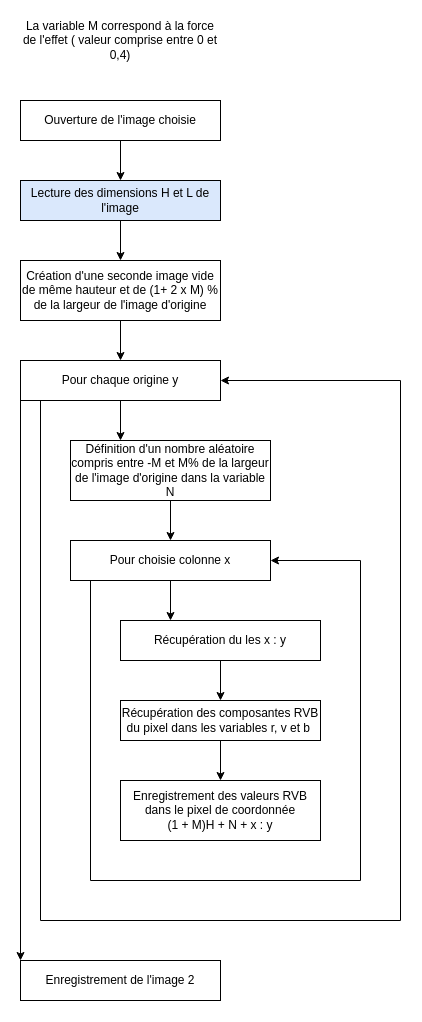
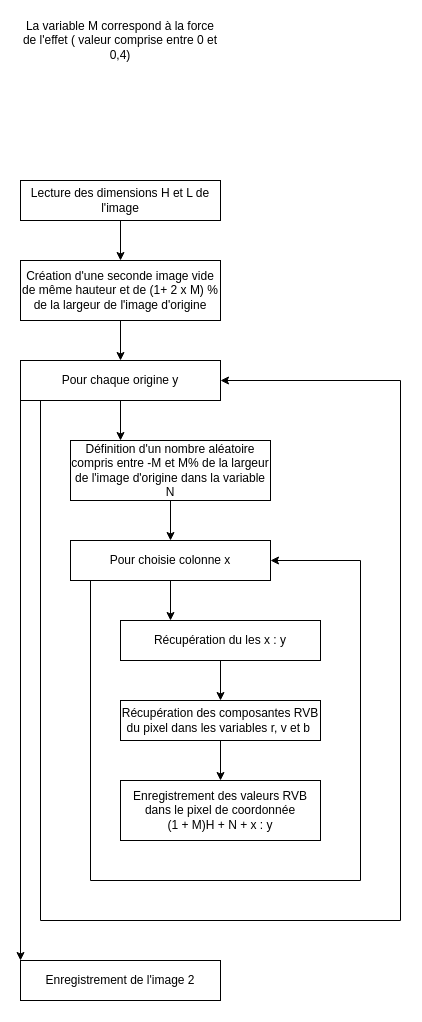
(121, 121) -> none
(121, 157) -> none
(121, 201) -> (121, 201)
